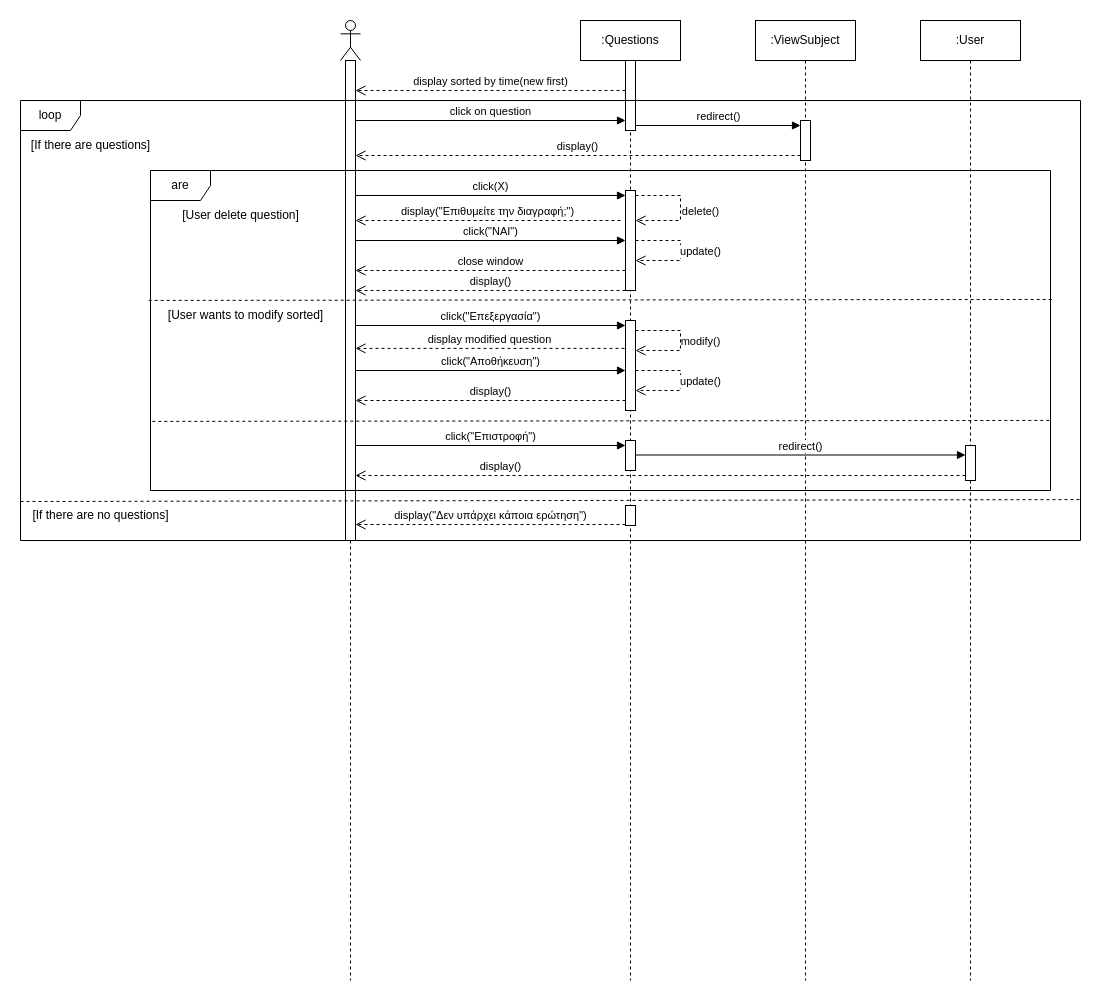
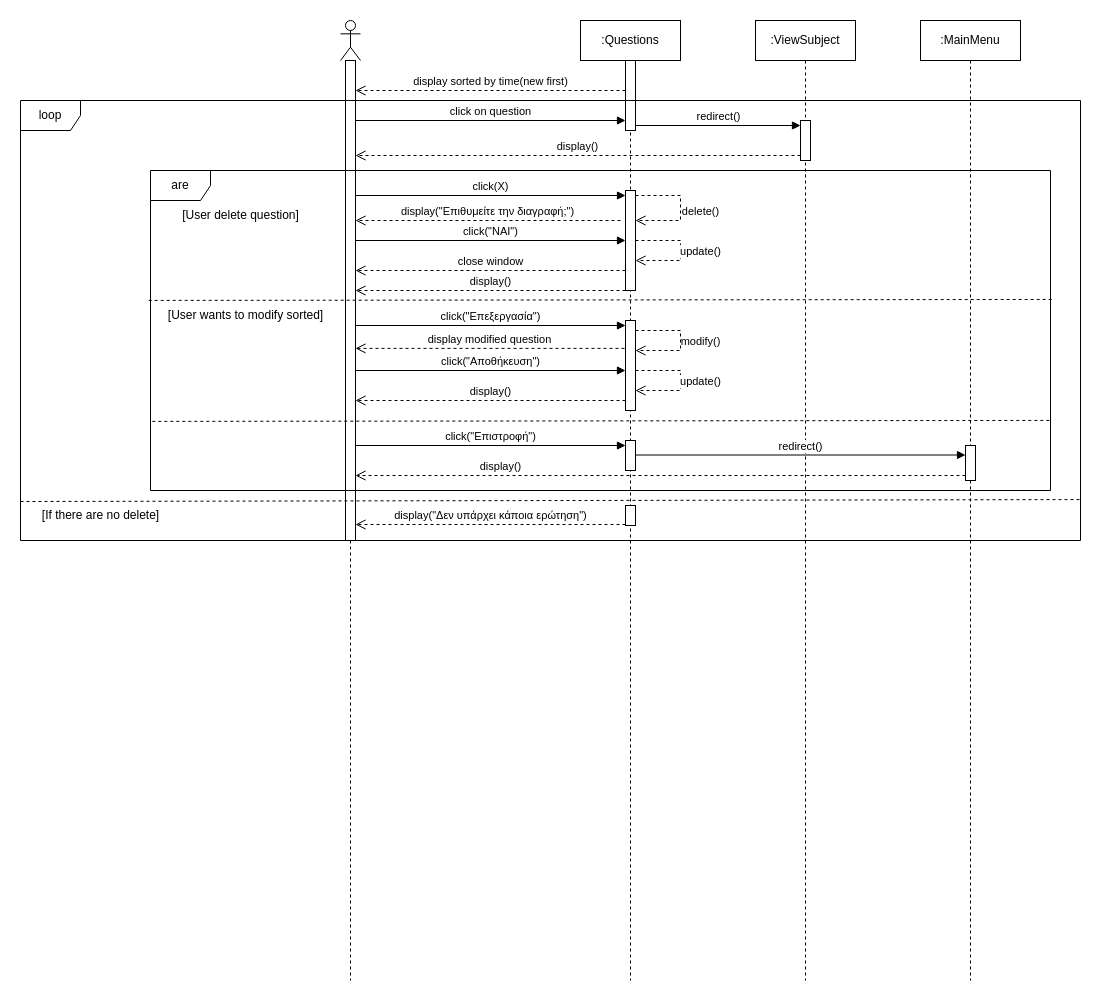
(971, 41) -> (971, 41)
(91, 146) -> none
(101, 516) -> (101, 516)
